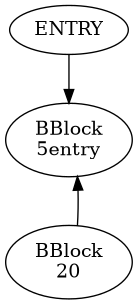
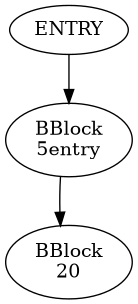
(78, 208) -> (60, 194)
